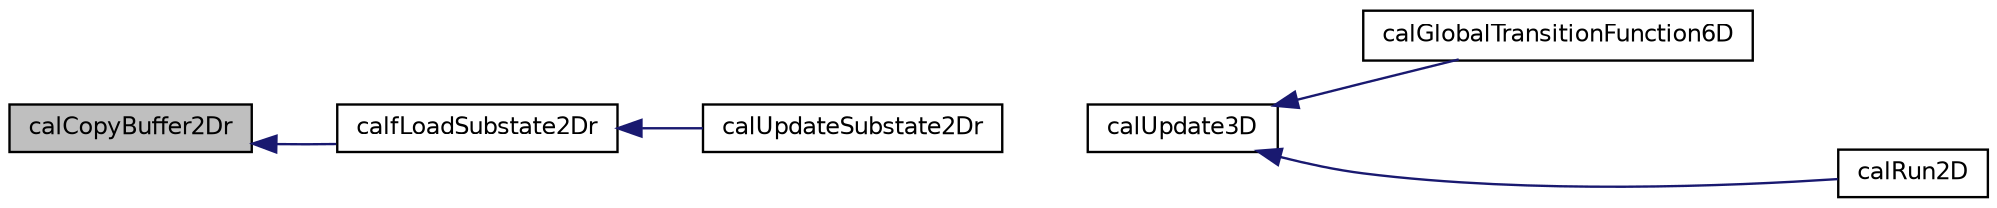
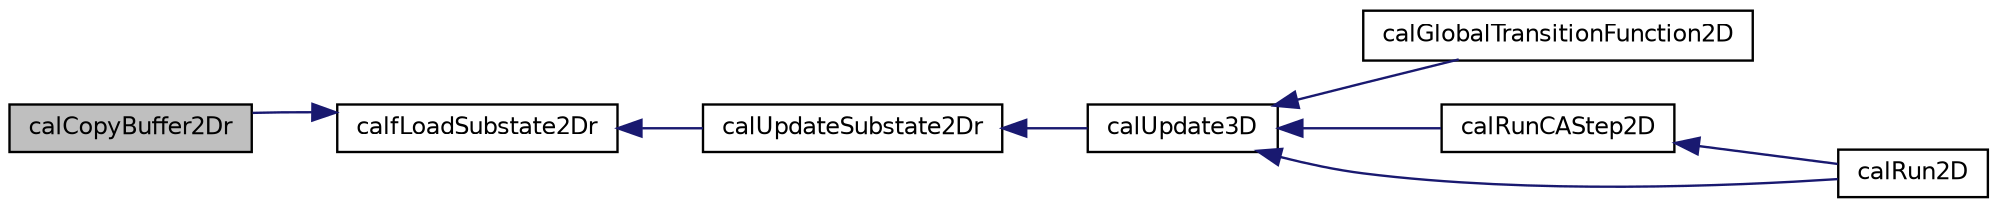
(1558, 36) -> (1558, 36)
none -> (1057, 128)
none -> (1558, 128)
(306, 144) -> (282, 112)
